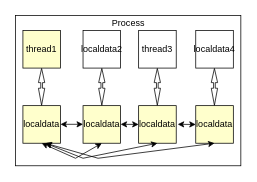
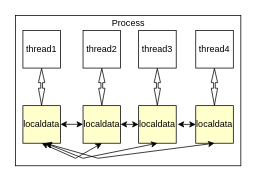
(42, 49) -> (42, 49)
(102, 49) -> (102, 49)
(214, 49) -> (214, 49)
